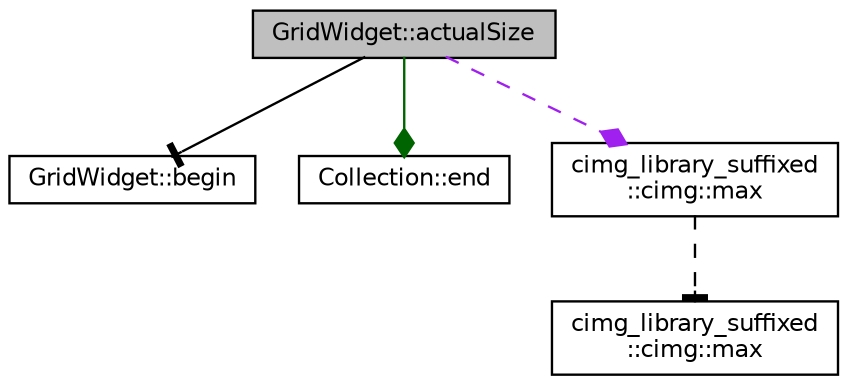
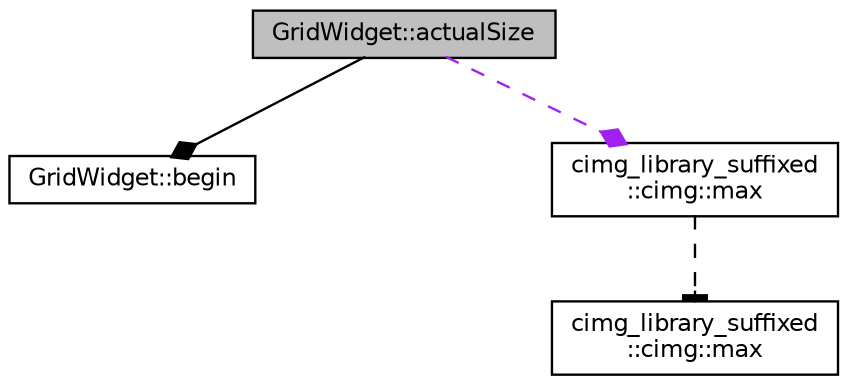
(274, 104) -> (274, 104)
(404, 180) -> none
